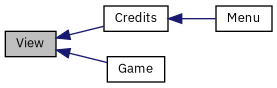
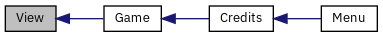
(87, 31) -> (192, 19)
